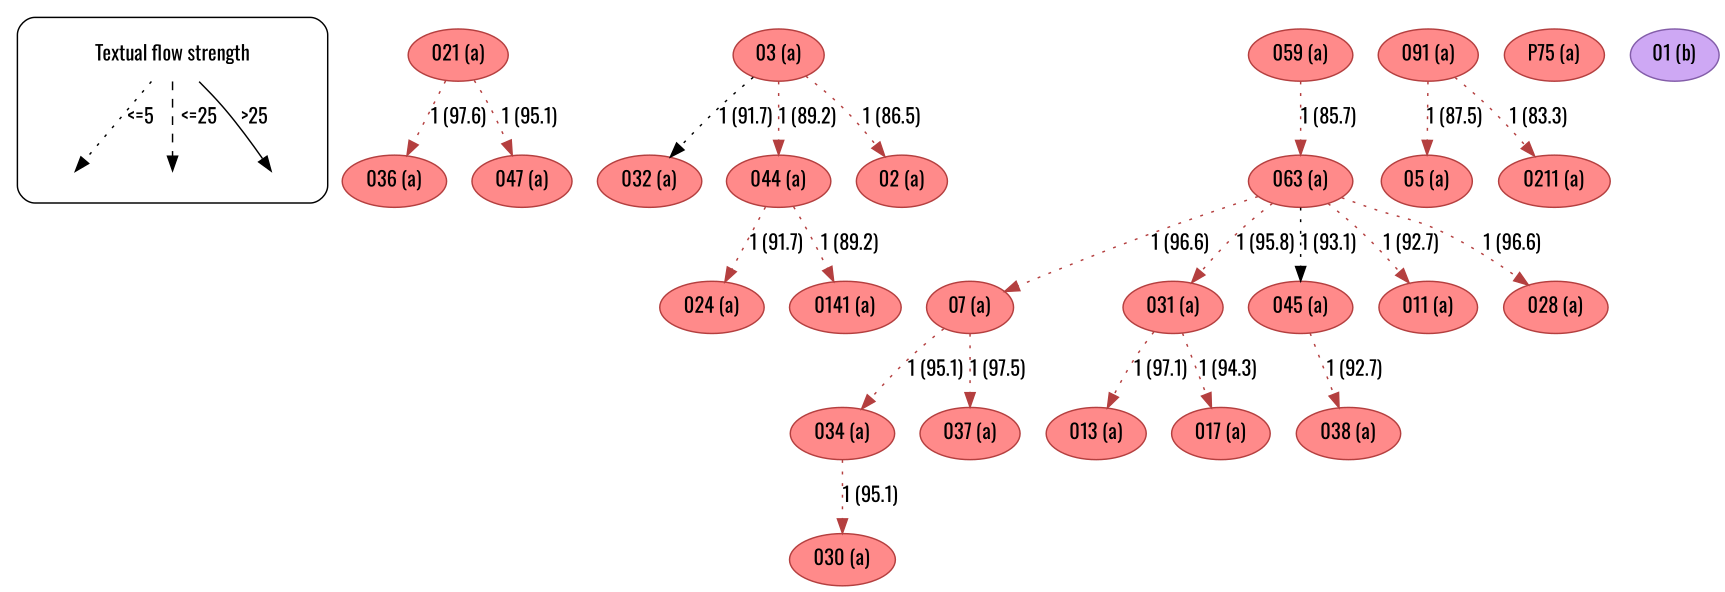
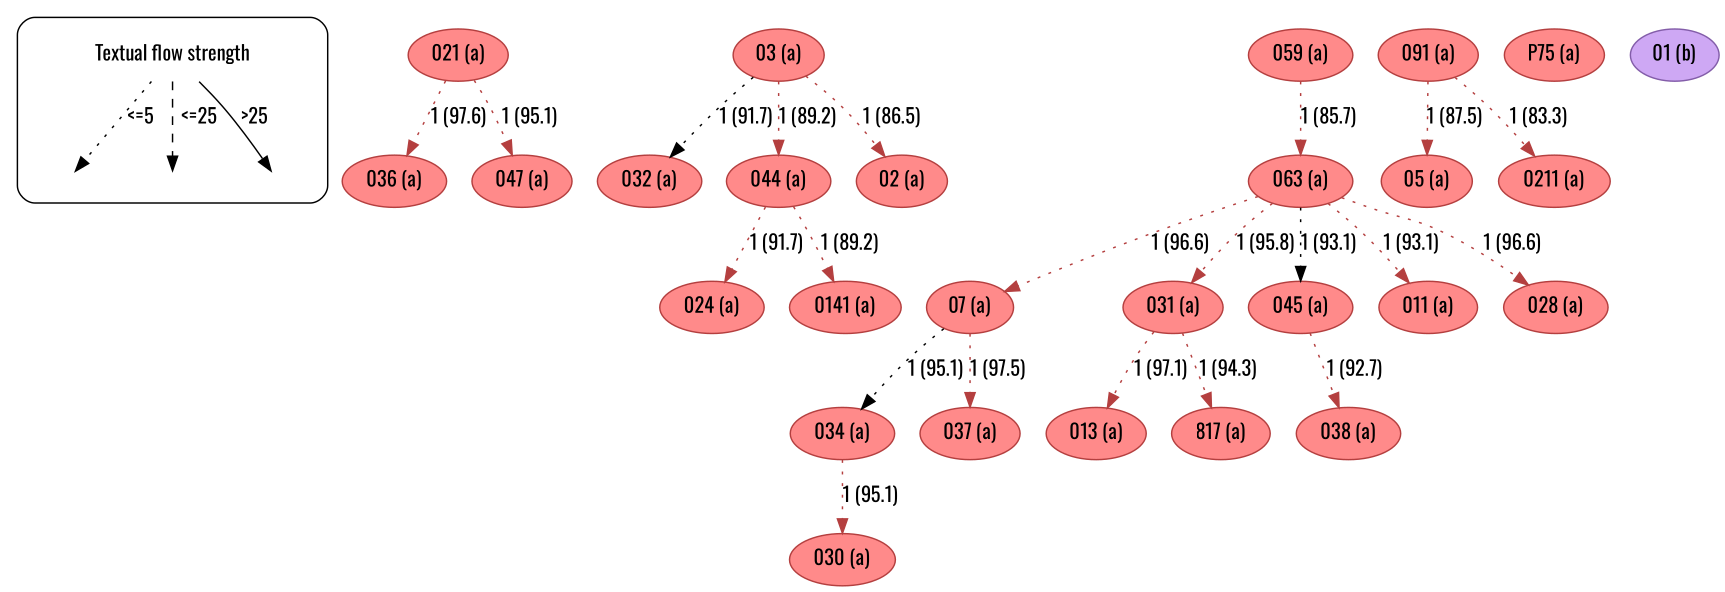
(1412, 244) -> (1412, 244)
(906, 362) -> (906, 362)
(1221, 434) -> (1221, 434)
